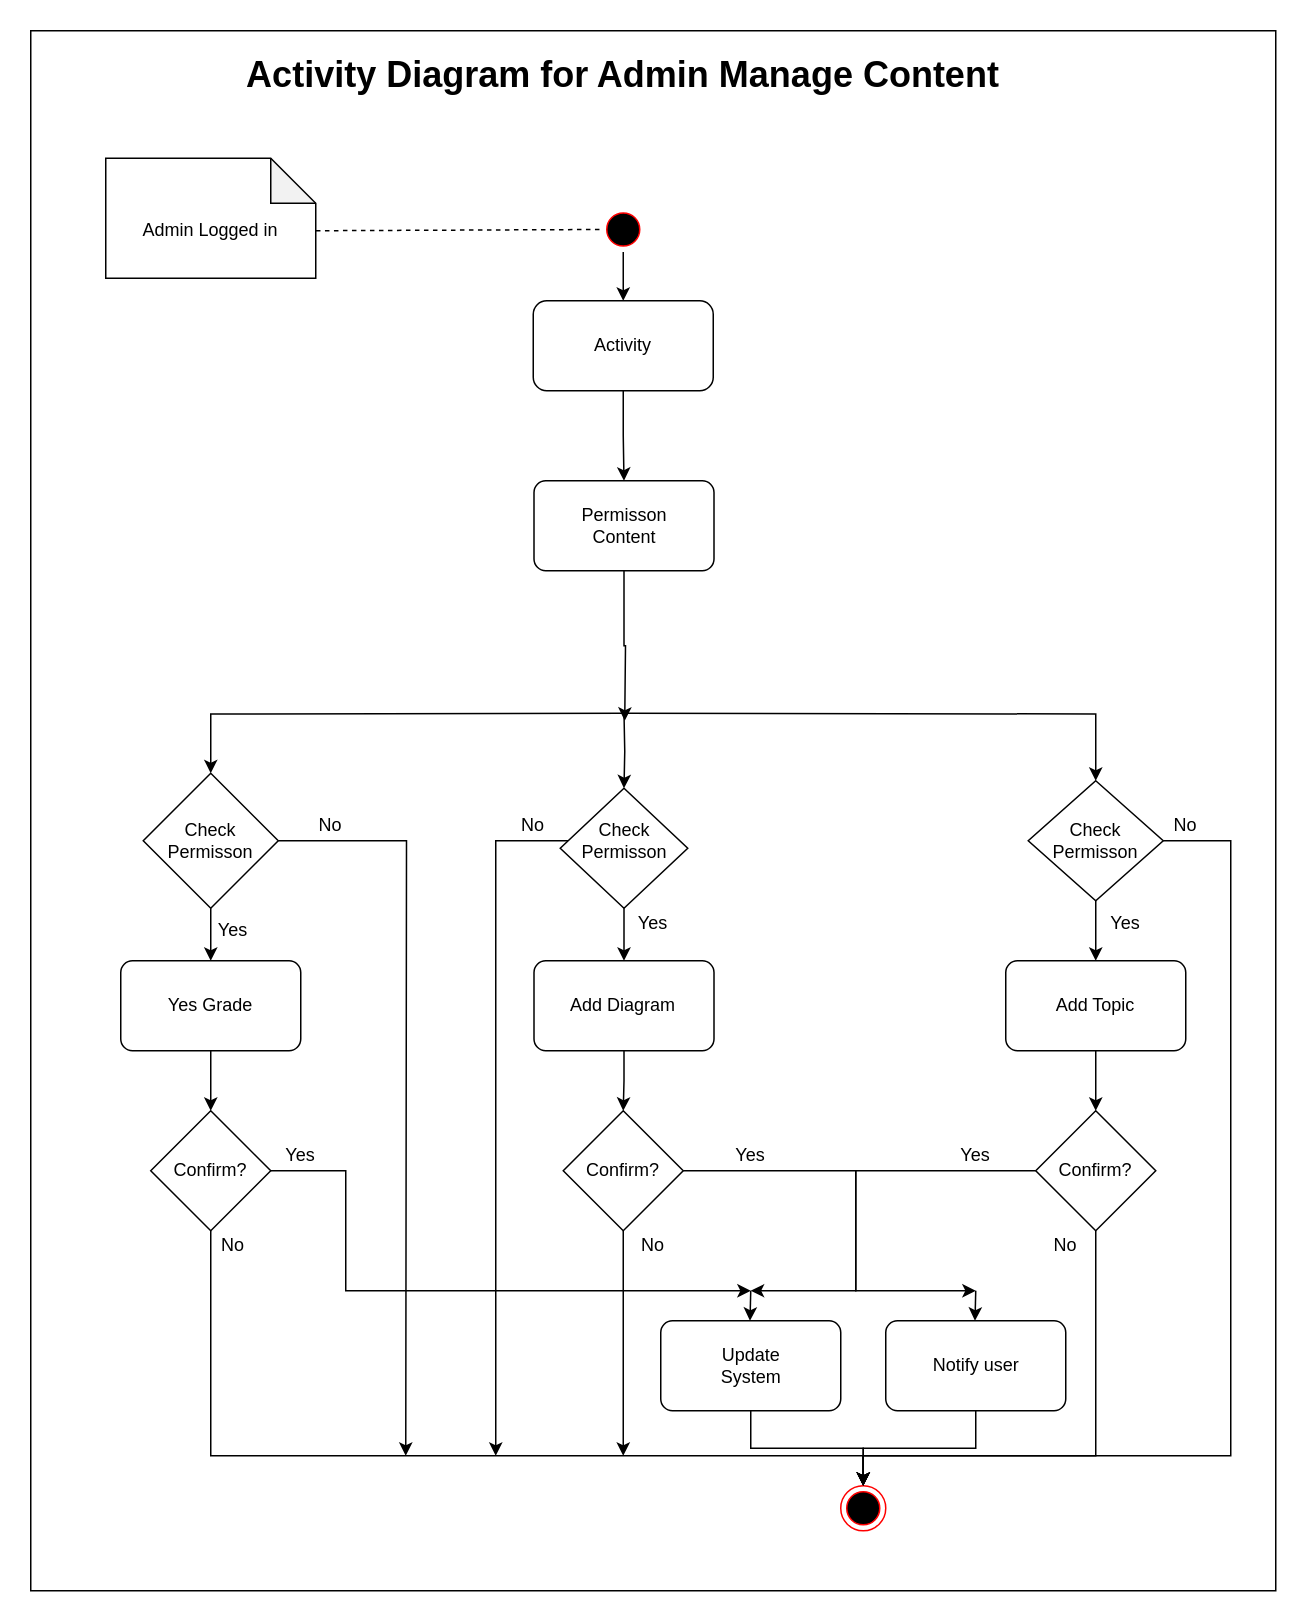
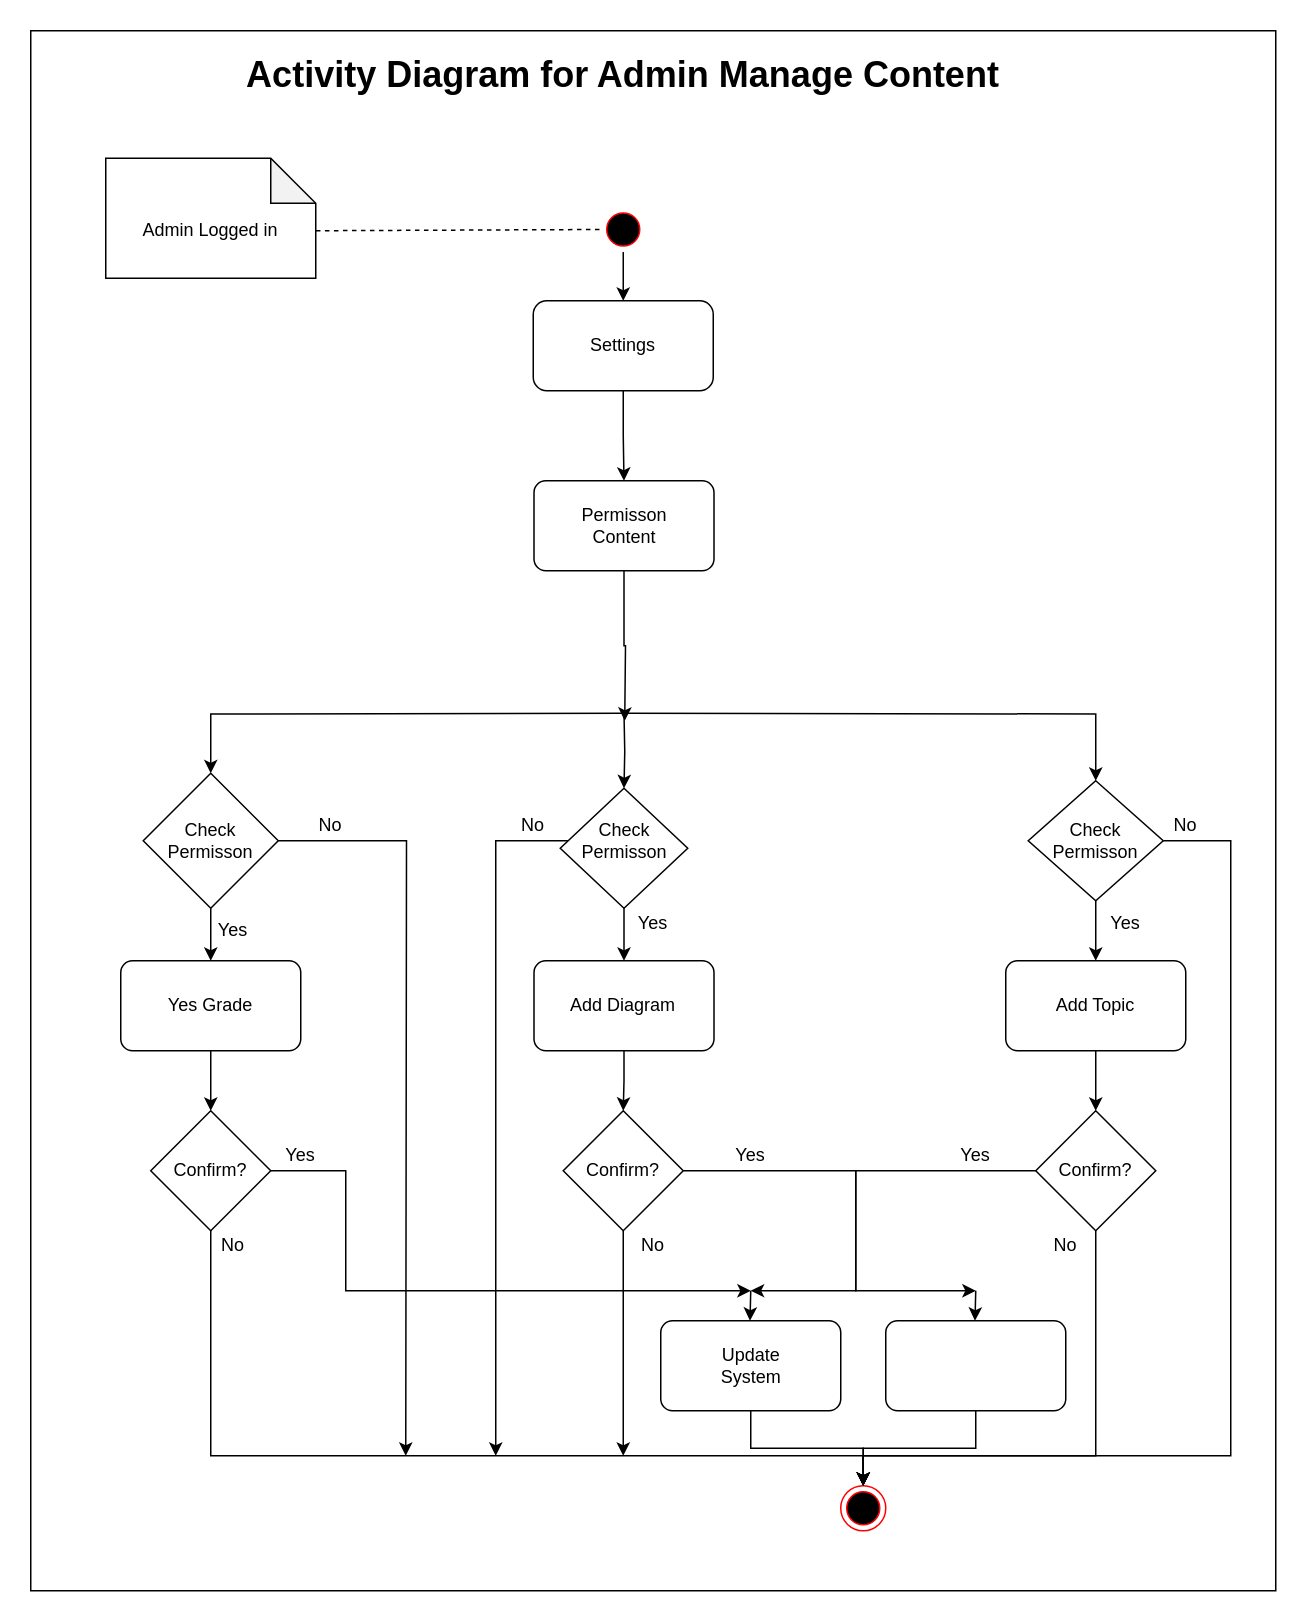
(623, 346) -> (623, 346)
(976, 1366) -> none
